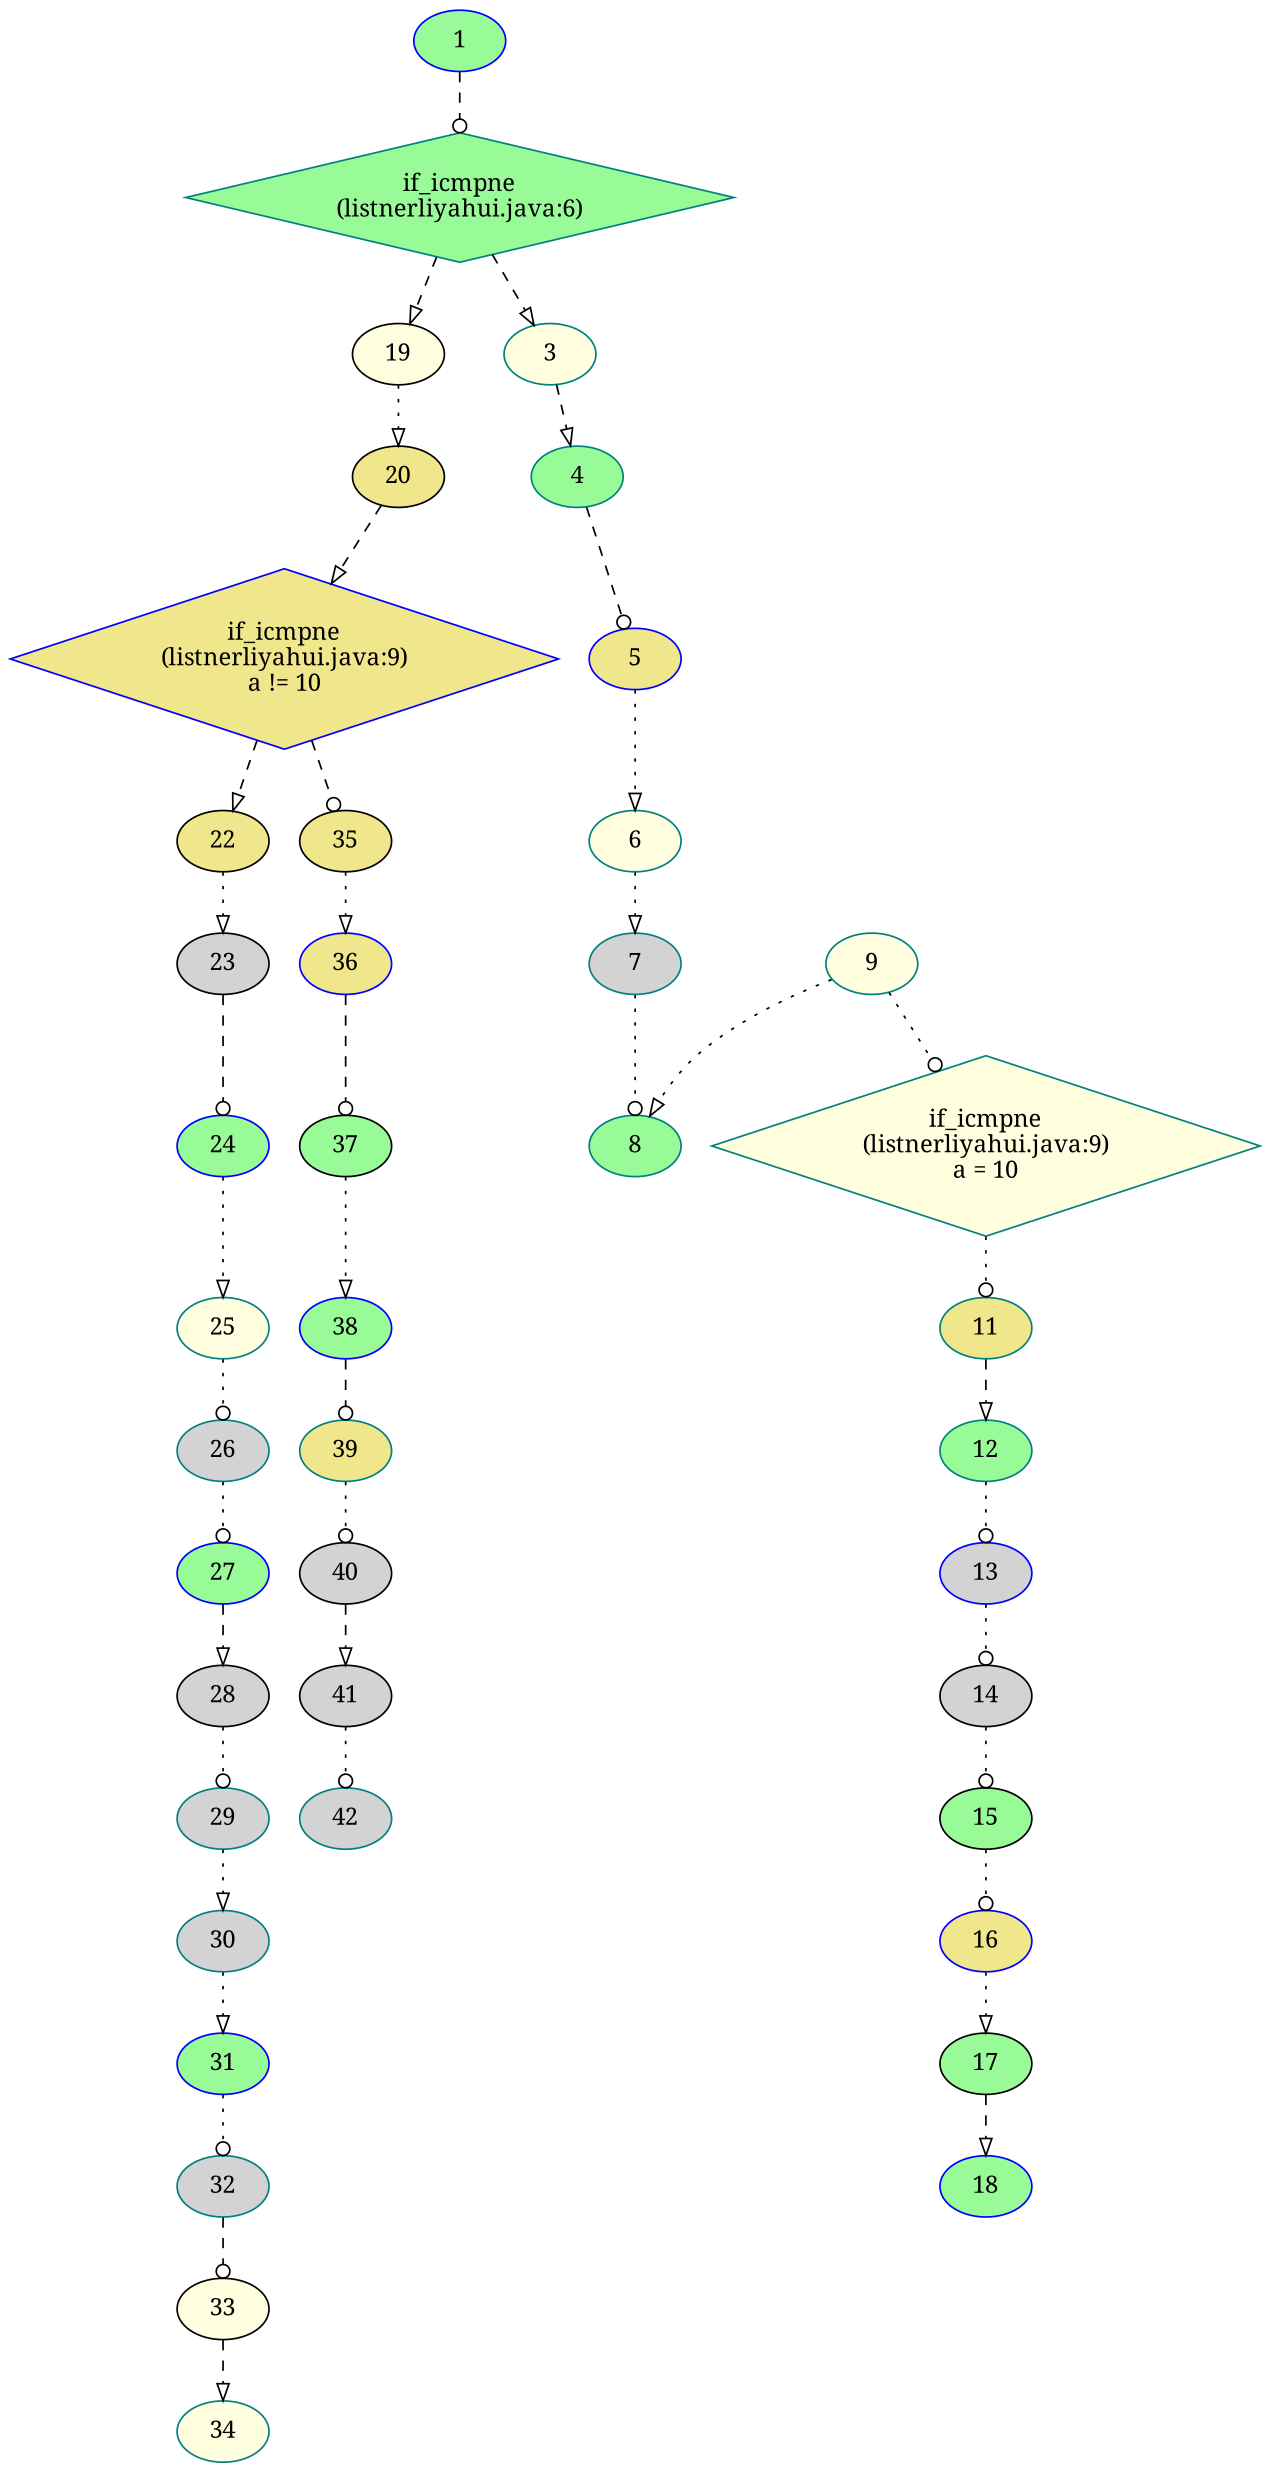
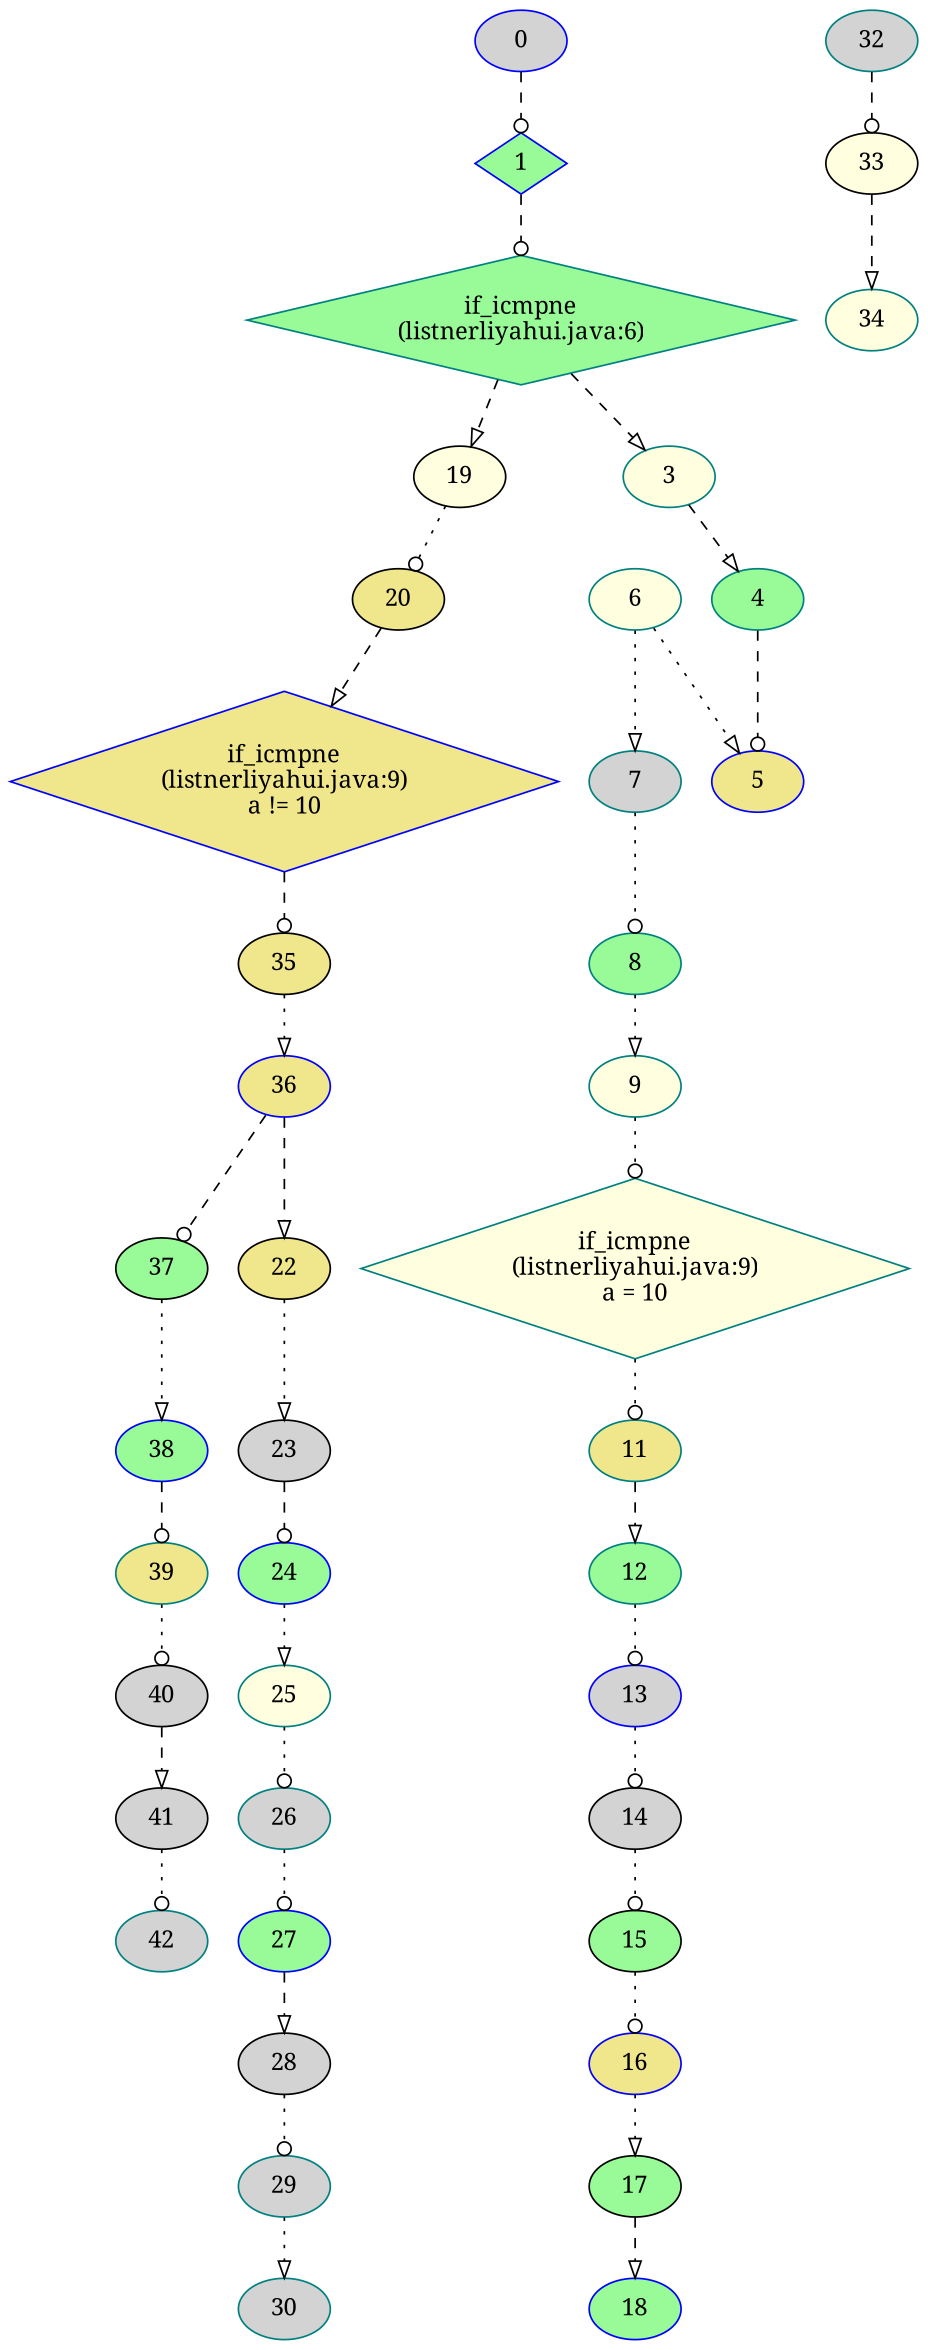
(460, 41) -> (521, 163)
none -> (521, 41)
(398, 407) -> (432, 532)
(635, 742) -> (692, 684)
(248, 768) -> (284, 1169)
(735, 1027) -> (635, 1017)
(223, 2064) -> none
